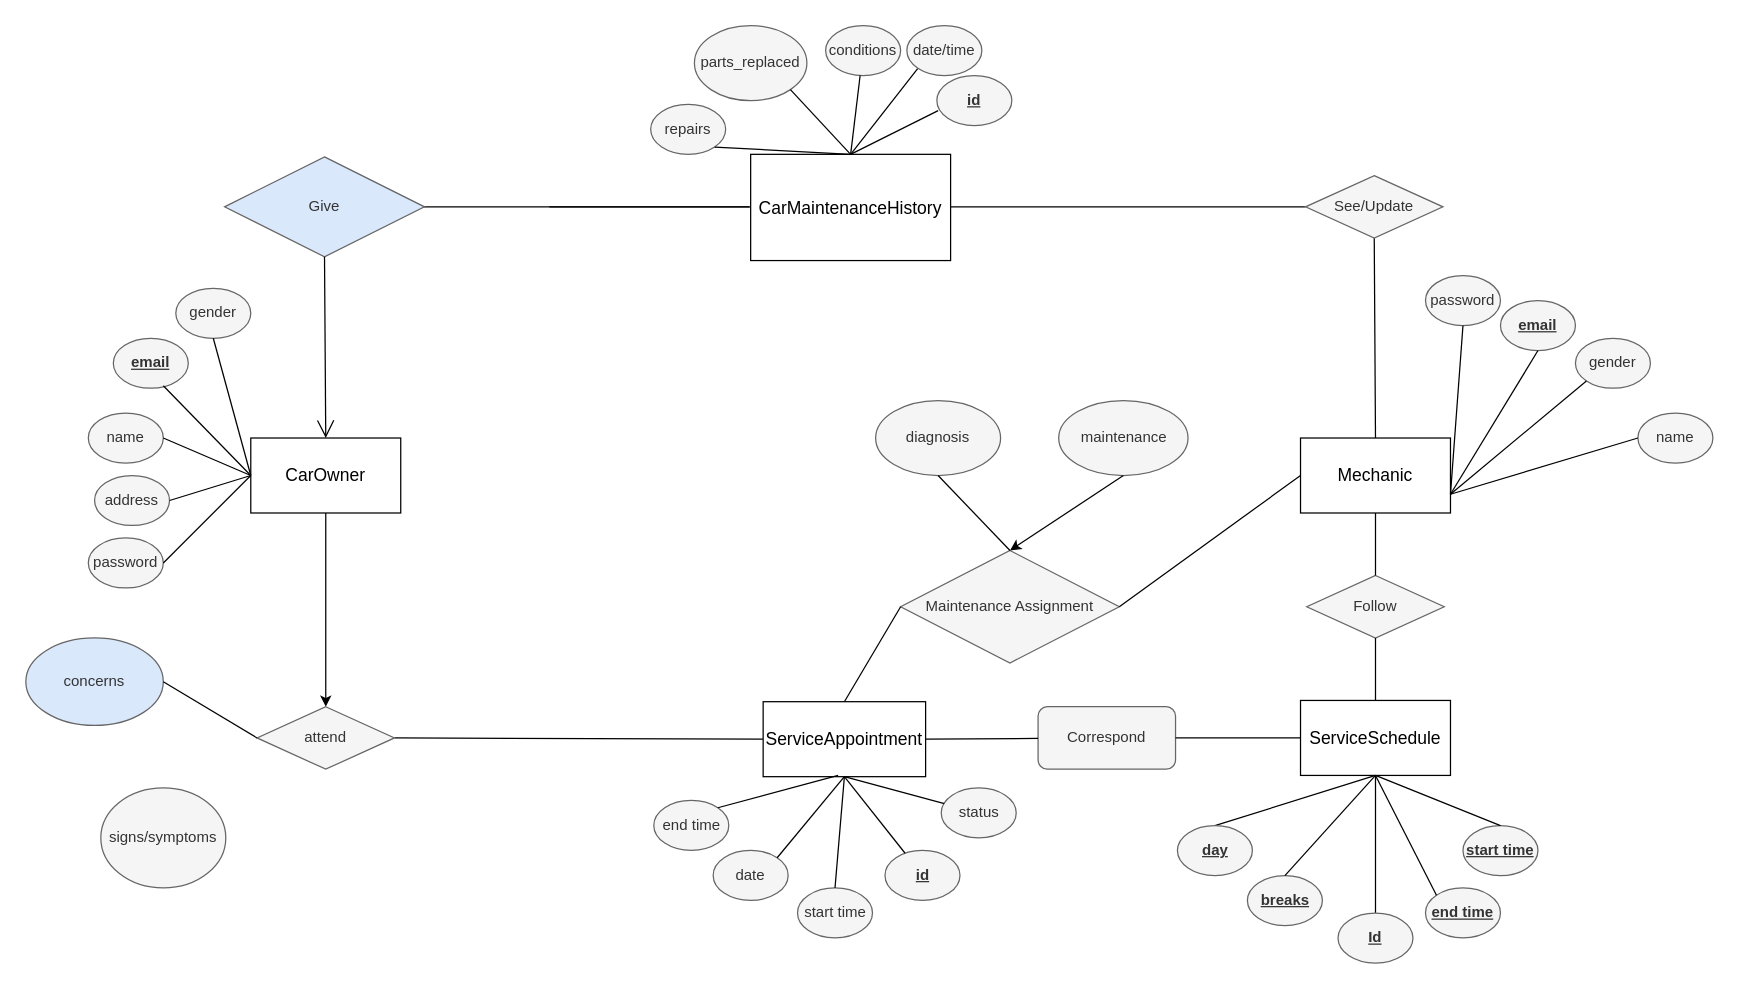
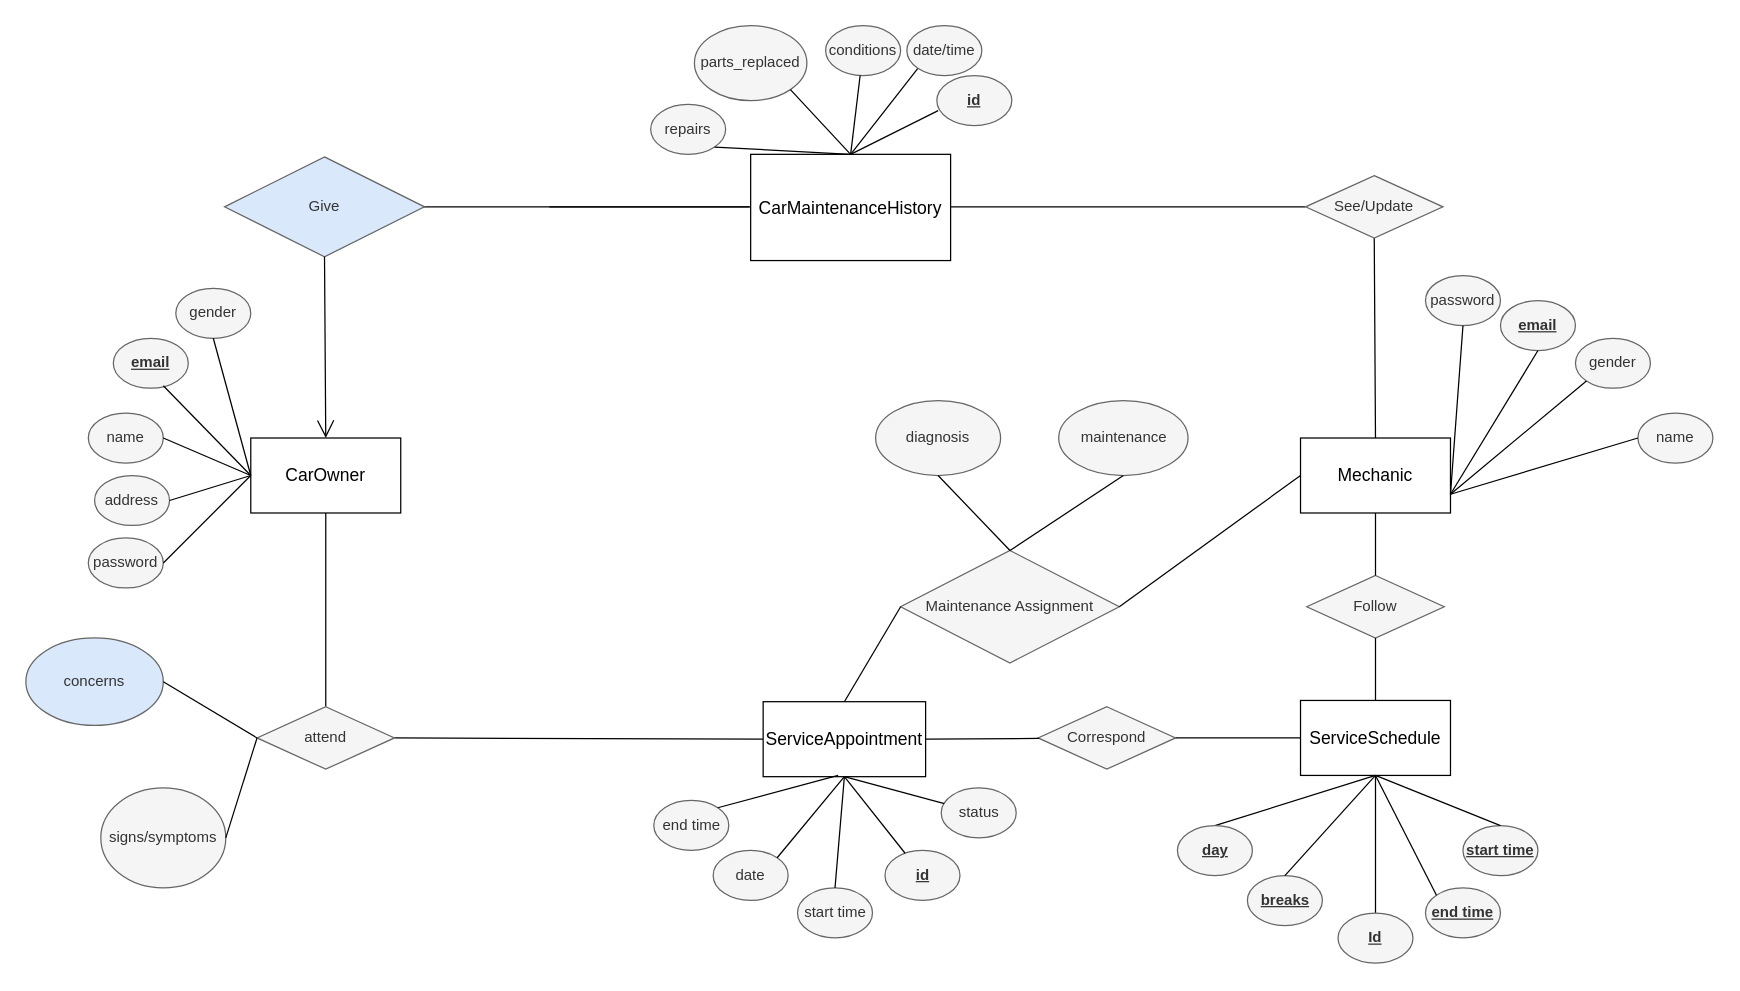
(1018, 545) -> (1016, 547)
(326, 697) -> (326, 700)
(1107, 738) -> (1107, 738)
none -> (241, 788)
